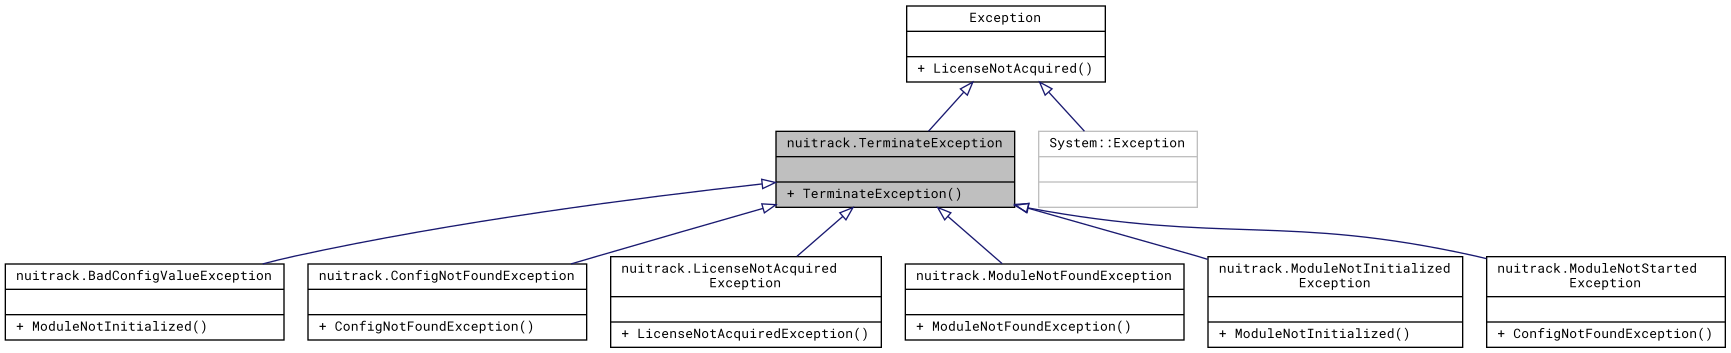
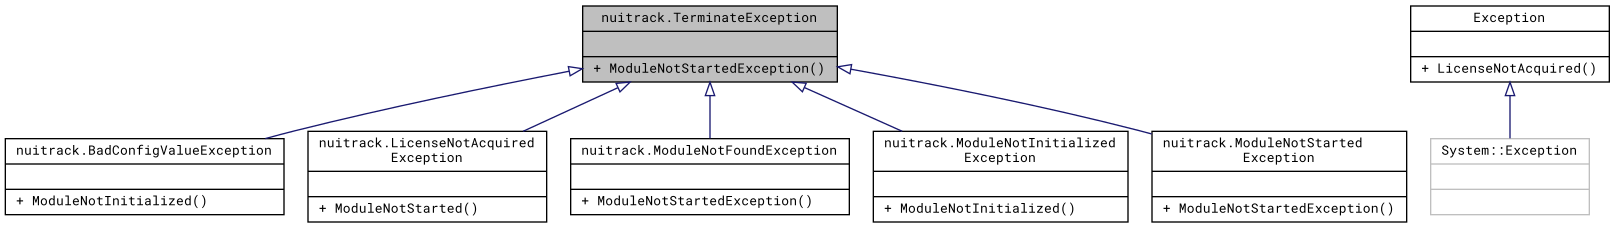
(946, 112) -> none
(875, 194) -> (710, 69)
(447, 302) -> none
(1025, 327) -> (698, 201)
(746, 334) -> (399, 209)
(1606, 334) -> (1279, 209)
